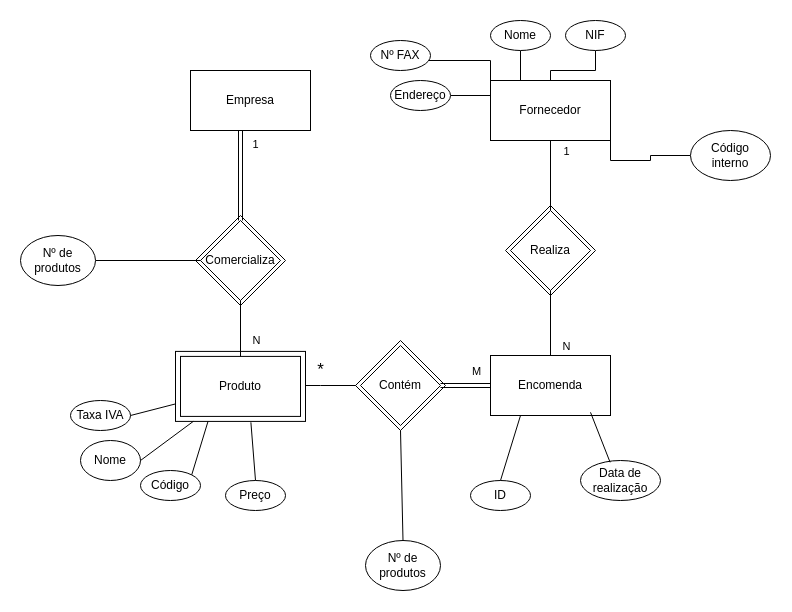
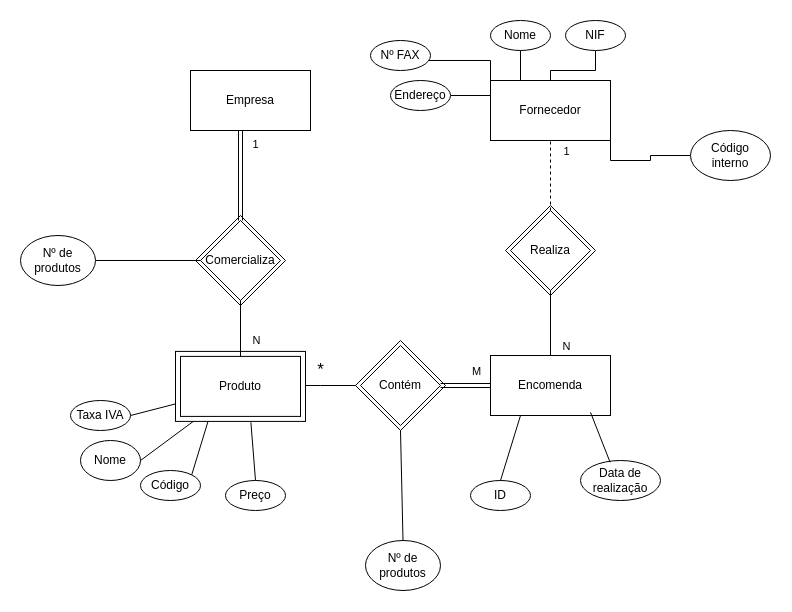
(551, 175) -> (551, 175)
